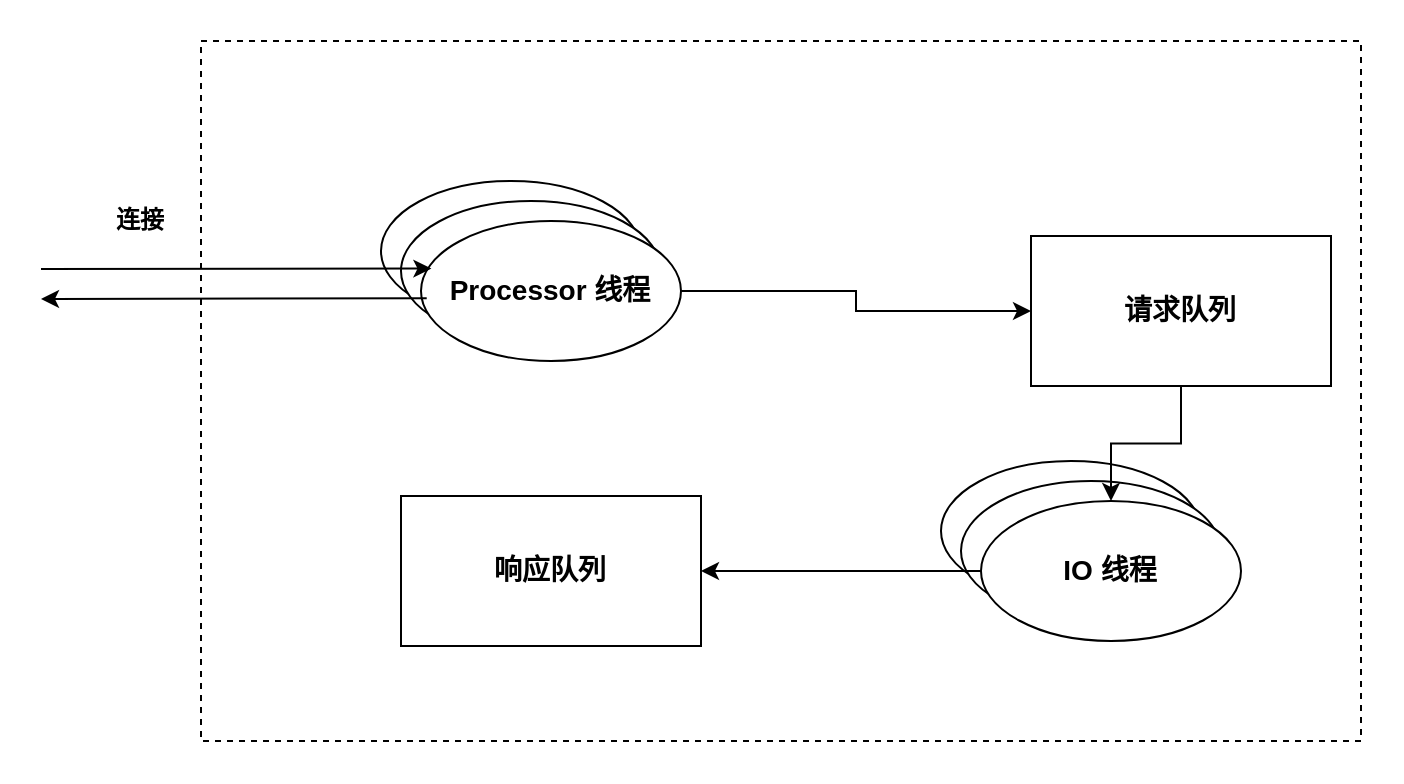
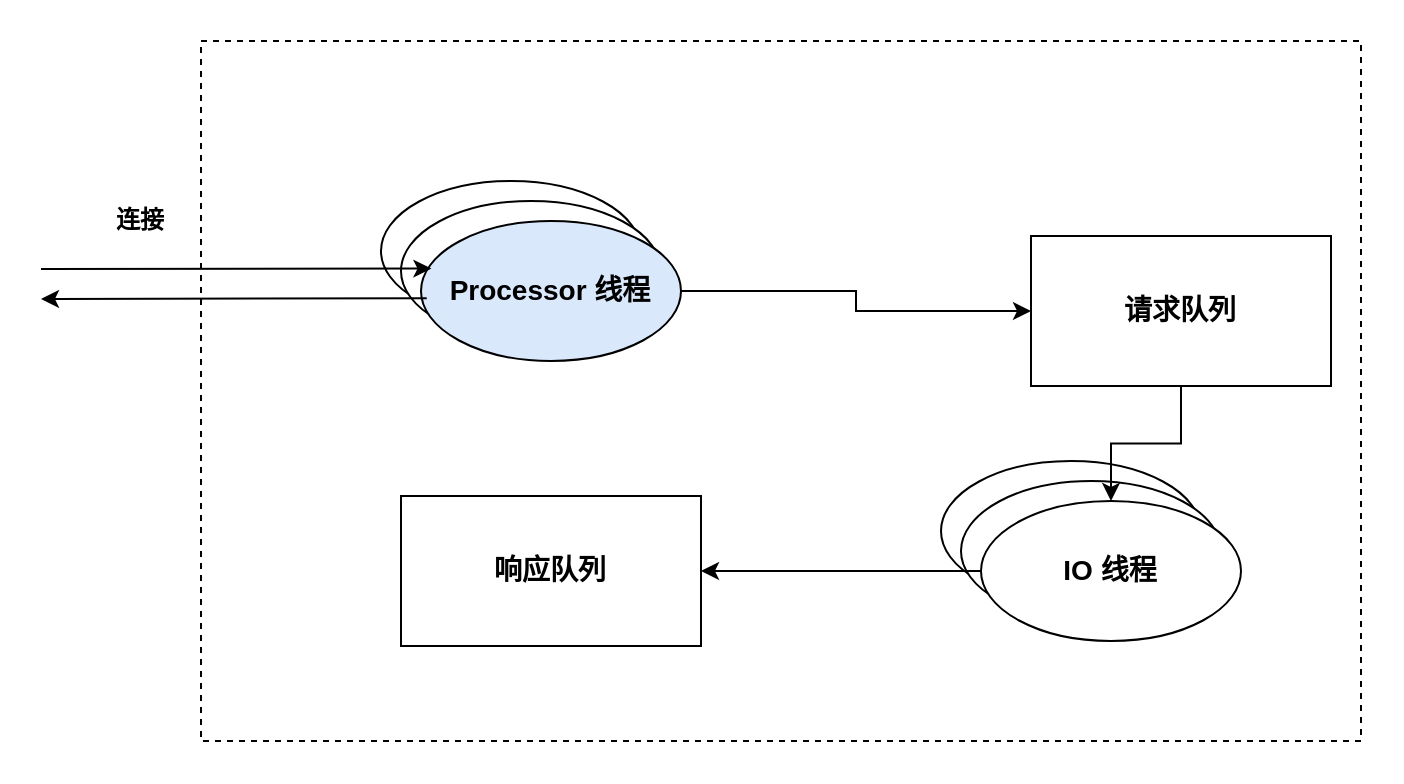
(551, 291) -> (551, 291)
